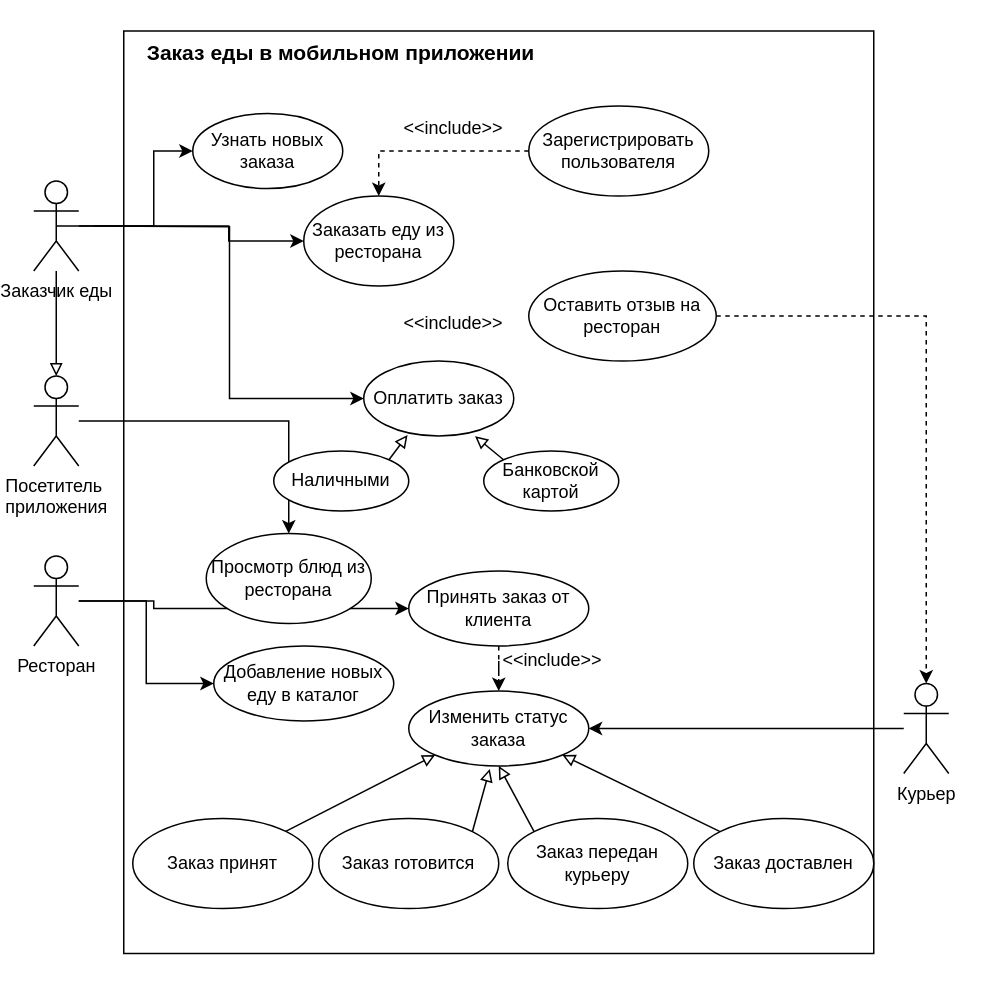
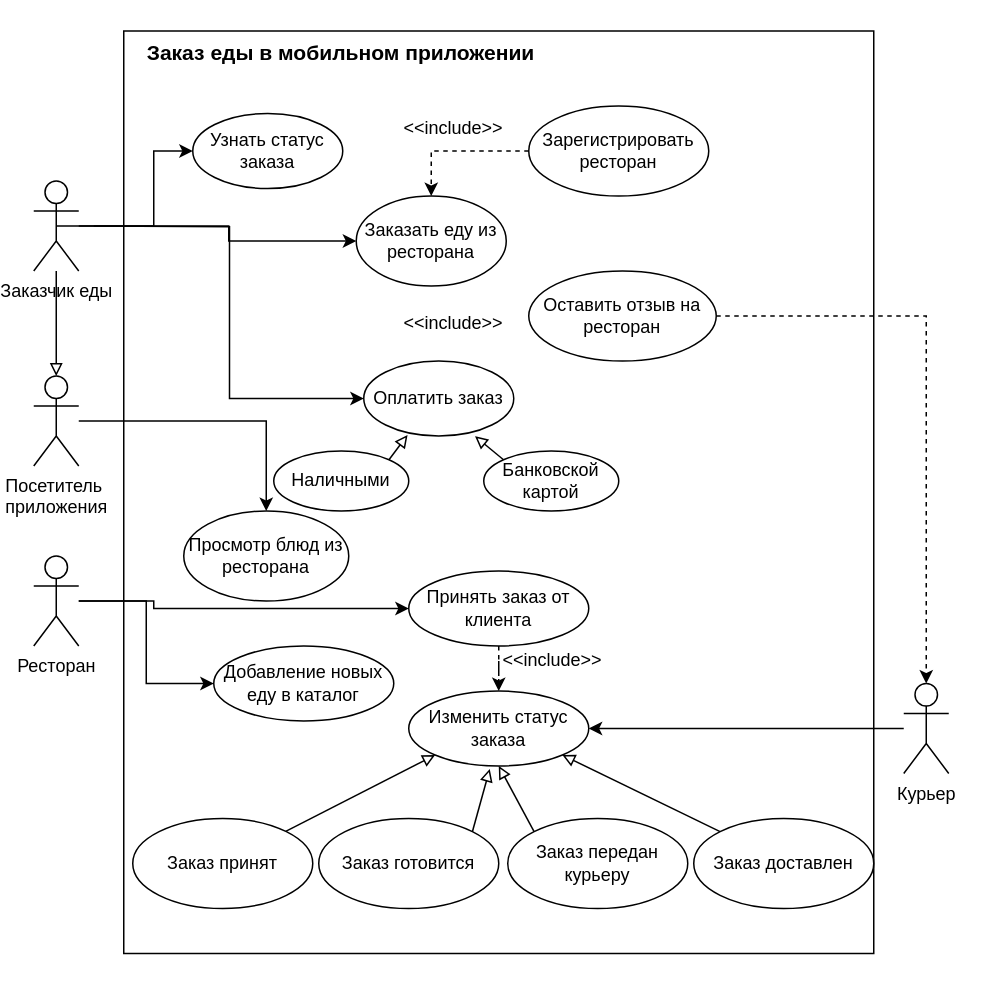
(268, 151) -> (268, 151)
(619, 151) -> (619, 151)
(379, 241) -> (431, 241)
(289, 578) -> (266, 556)
